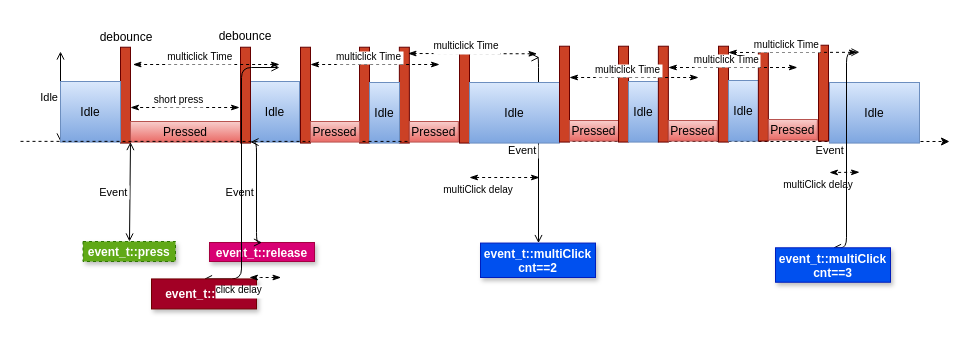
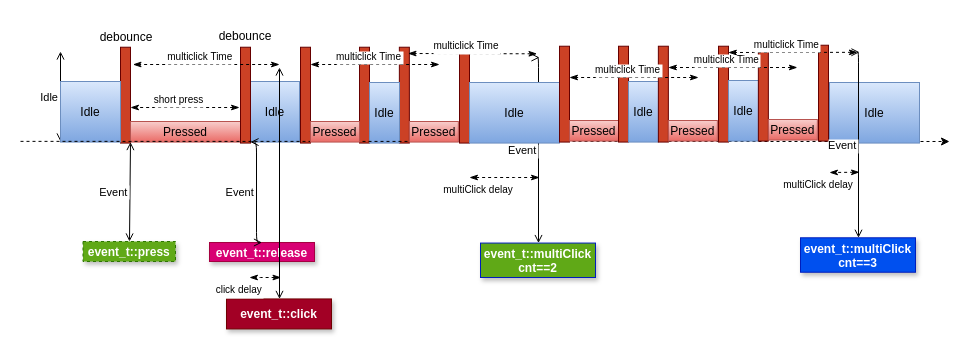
(538, 260) -> (538, 260)
(833, 265) -> (858, 255)
(204, 294) -> (279, 314)
